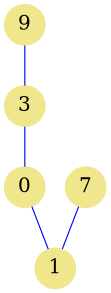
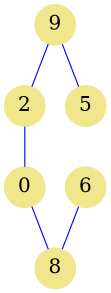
(25, 106) -> (25, 106)
none -> (86, 106)
(86, 187) -> (86, 187)
(55, 268) -> (55, 268)
